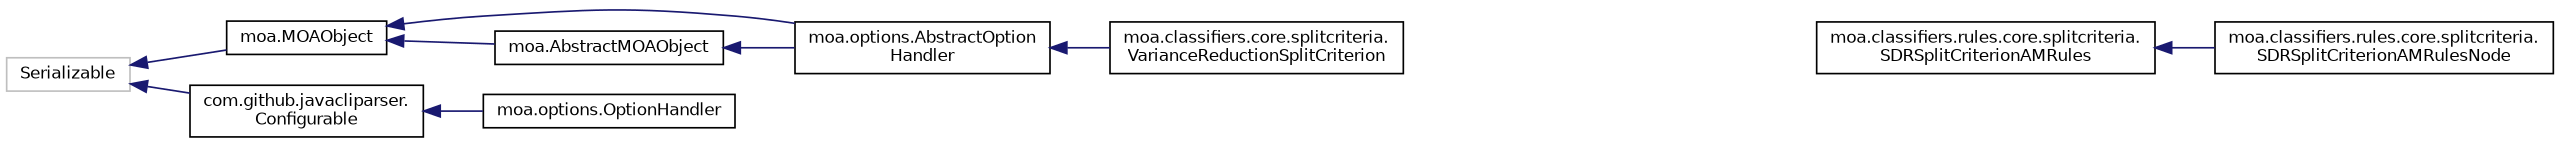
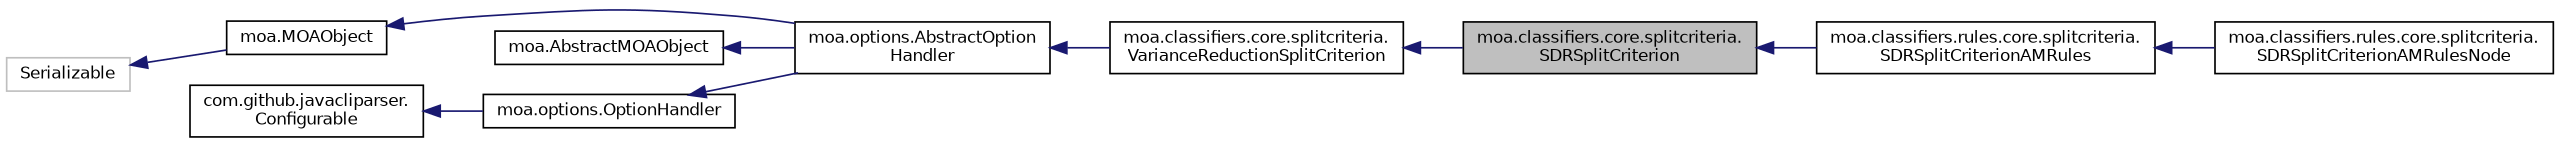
(449, 42) -> none
none -> (1610, 48)
none -> (752, 82)
(169, 90) -> none
